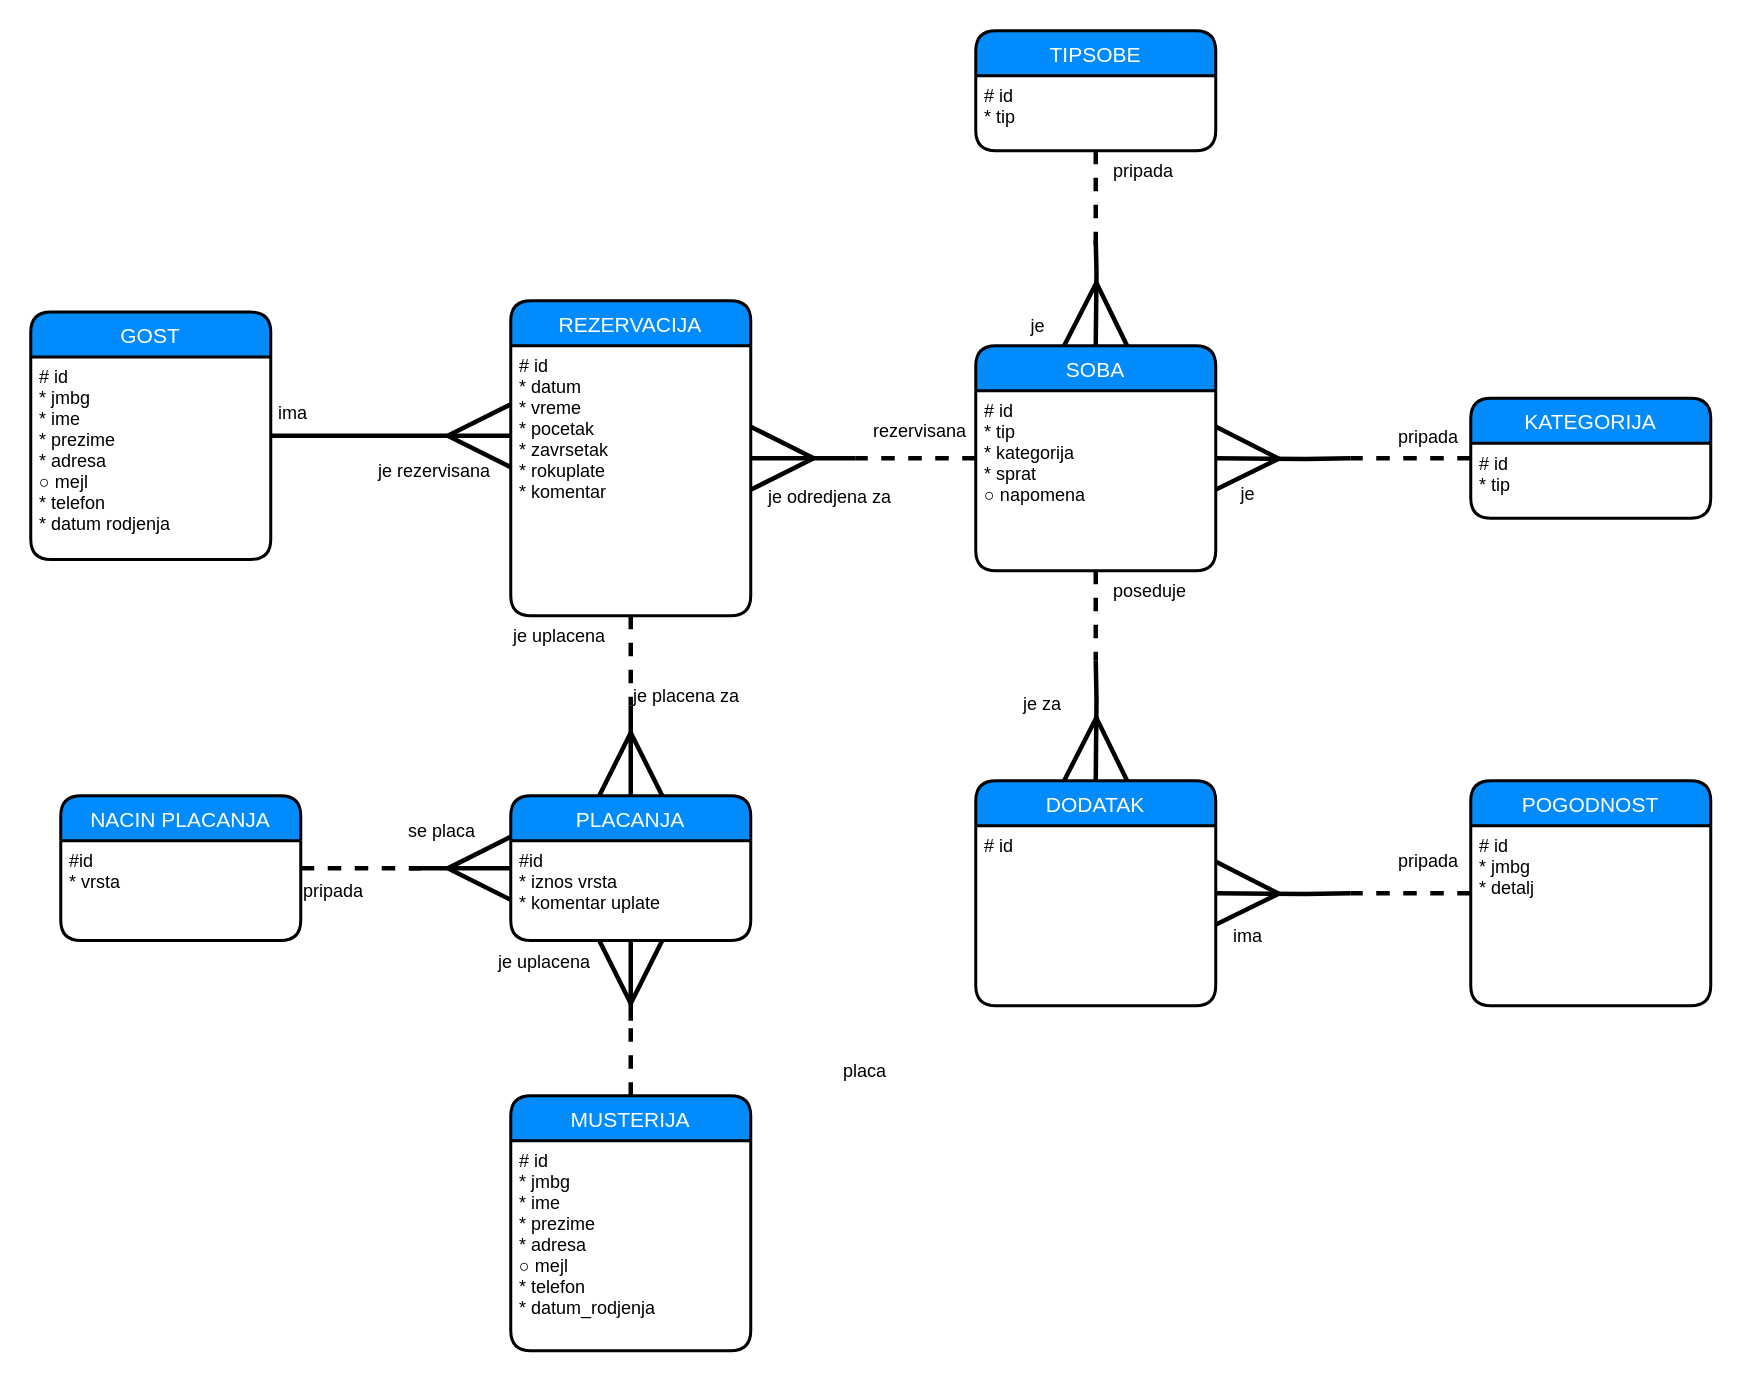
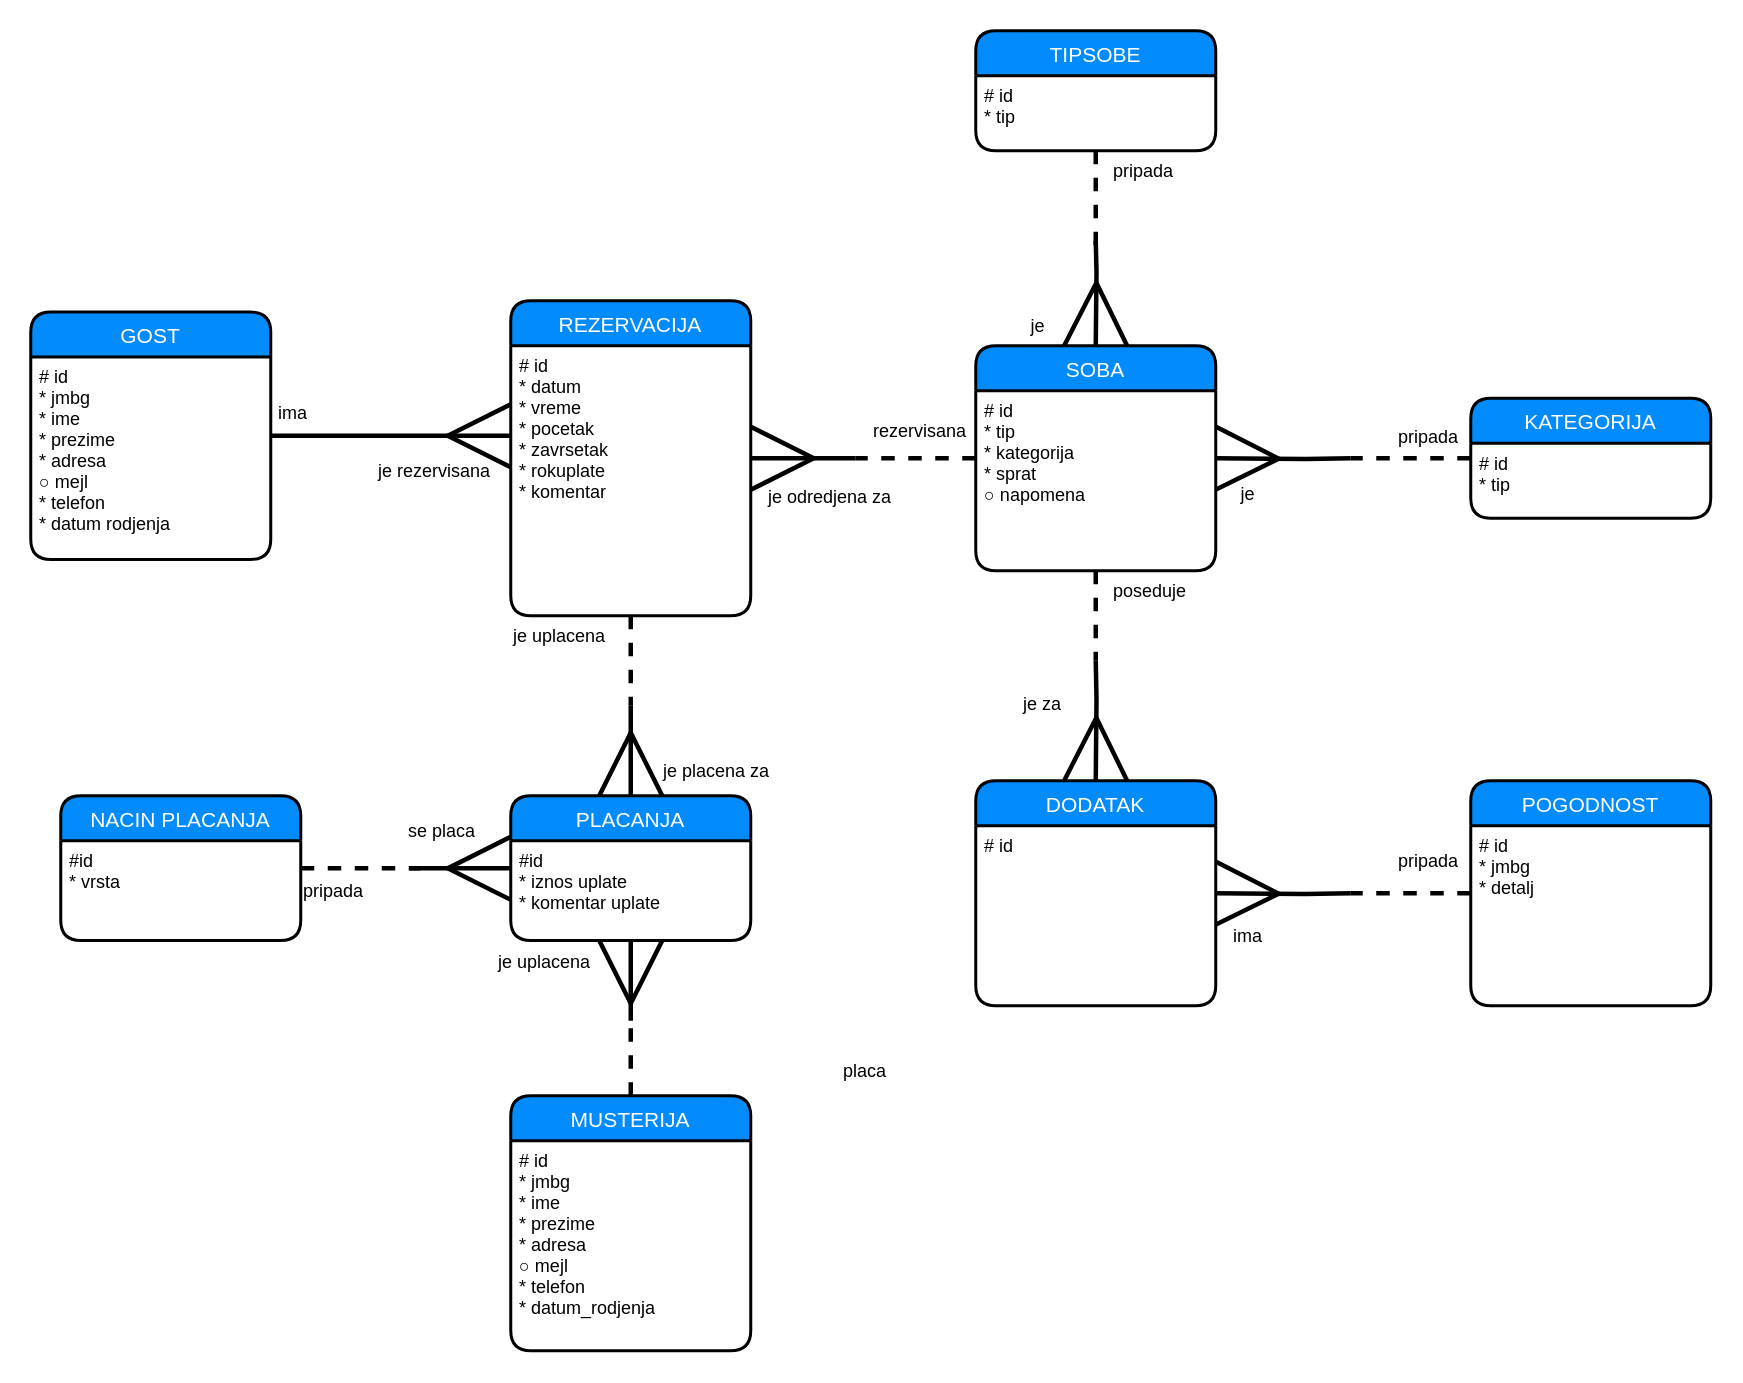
(698, 698) -> (728, 773)
(532, 861) -> (532, 861)
